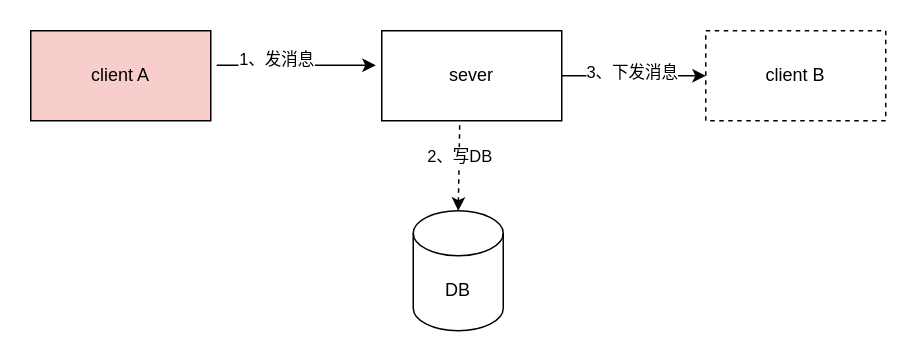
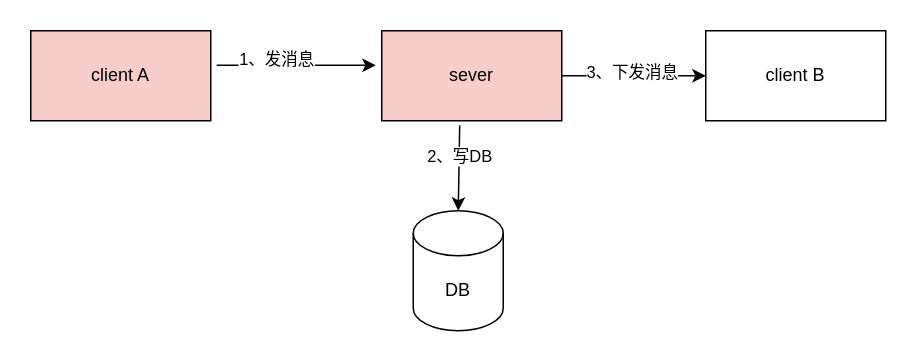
(472, 76) -> (472, 76)
(796, 76) -> (796, 76)
(459, 180) -> (459, 180)
